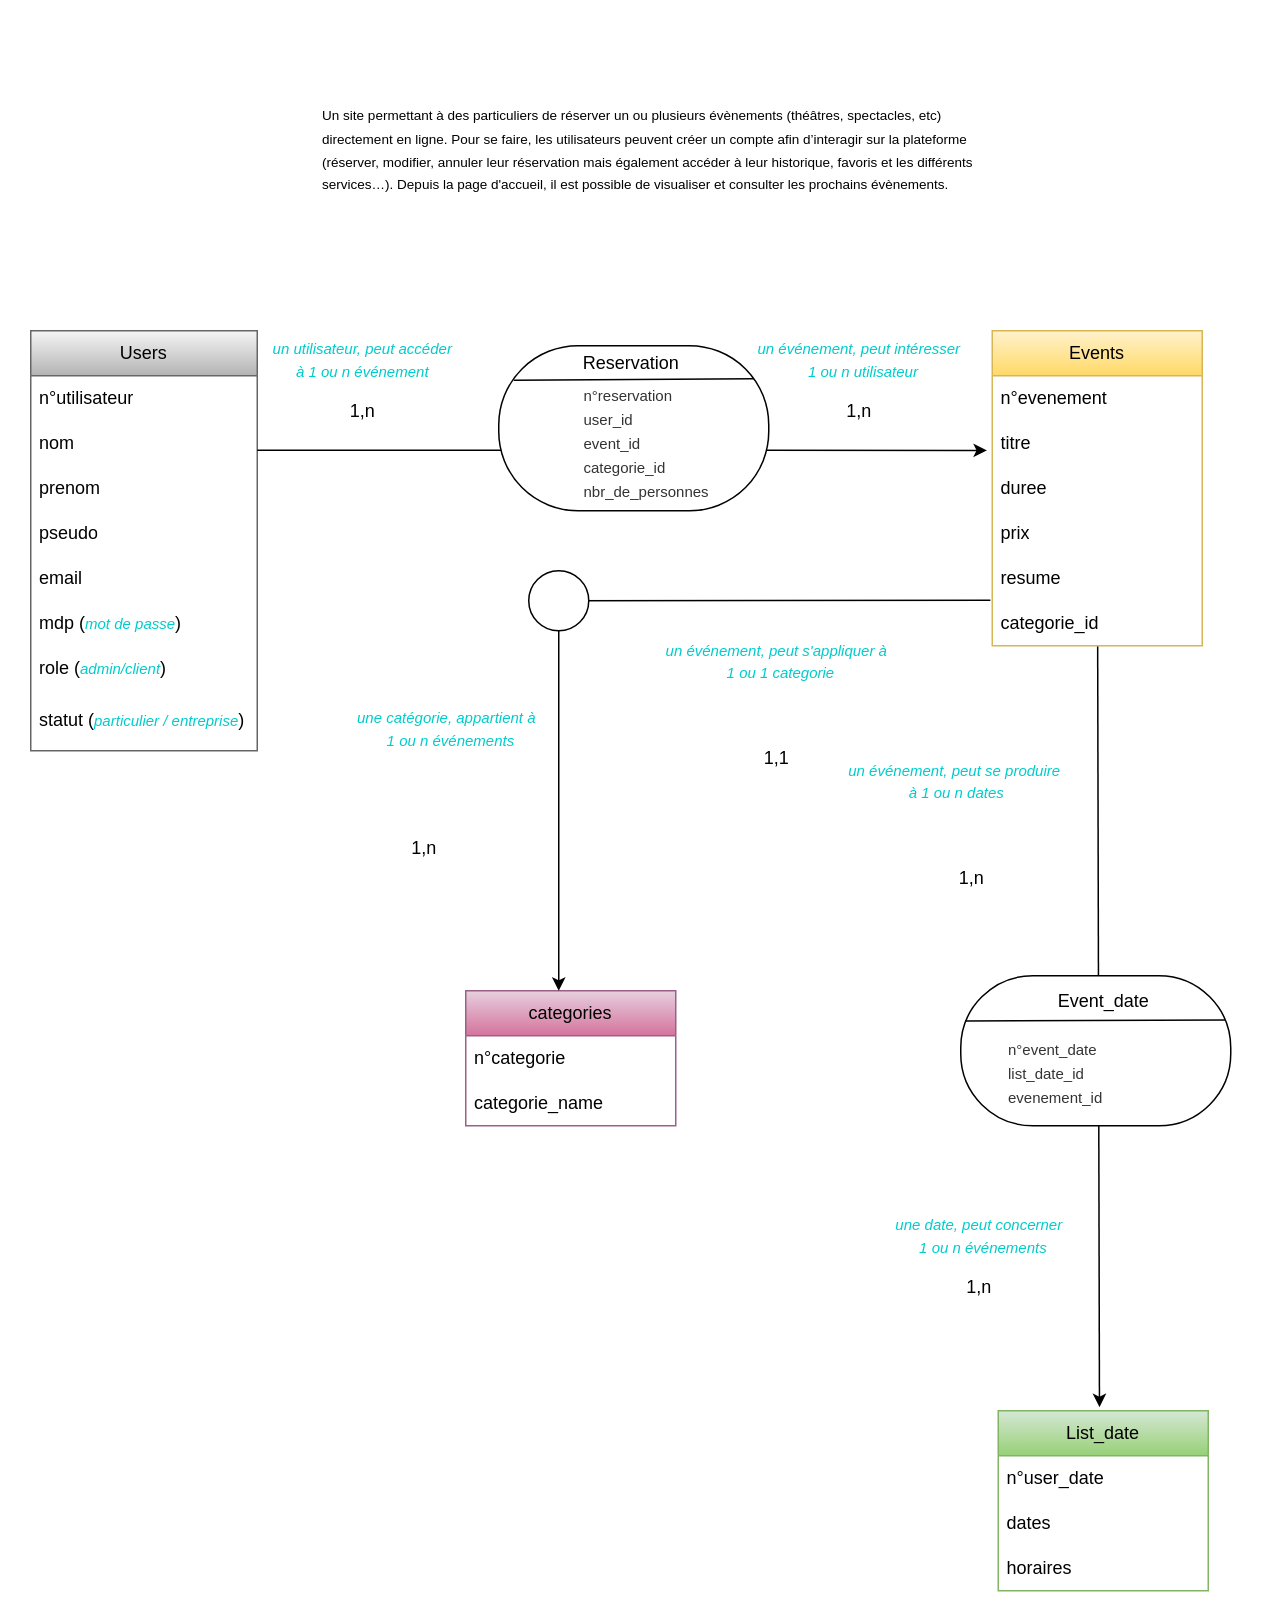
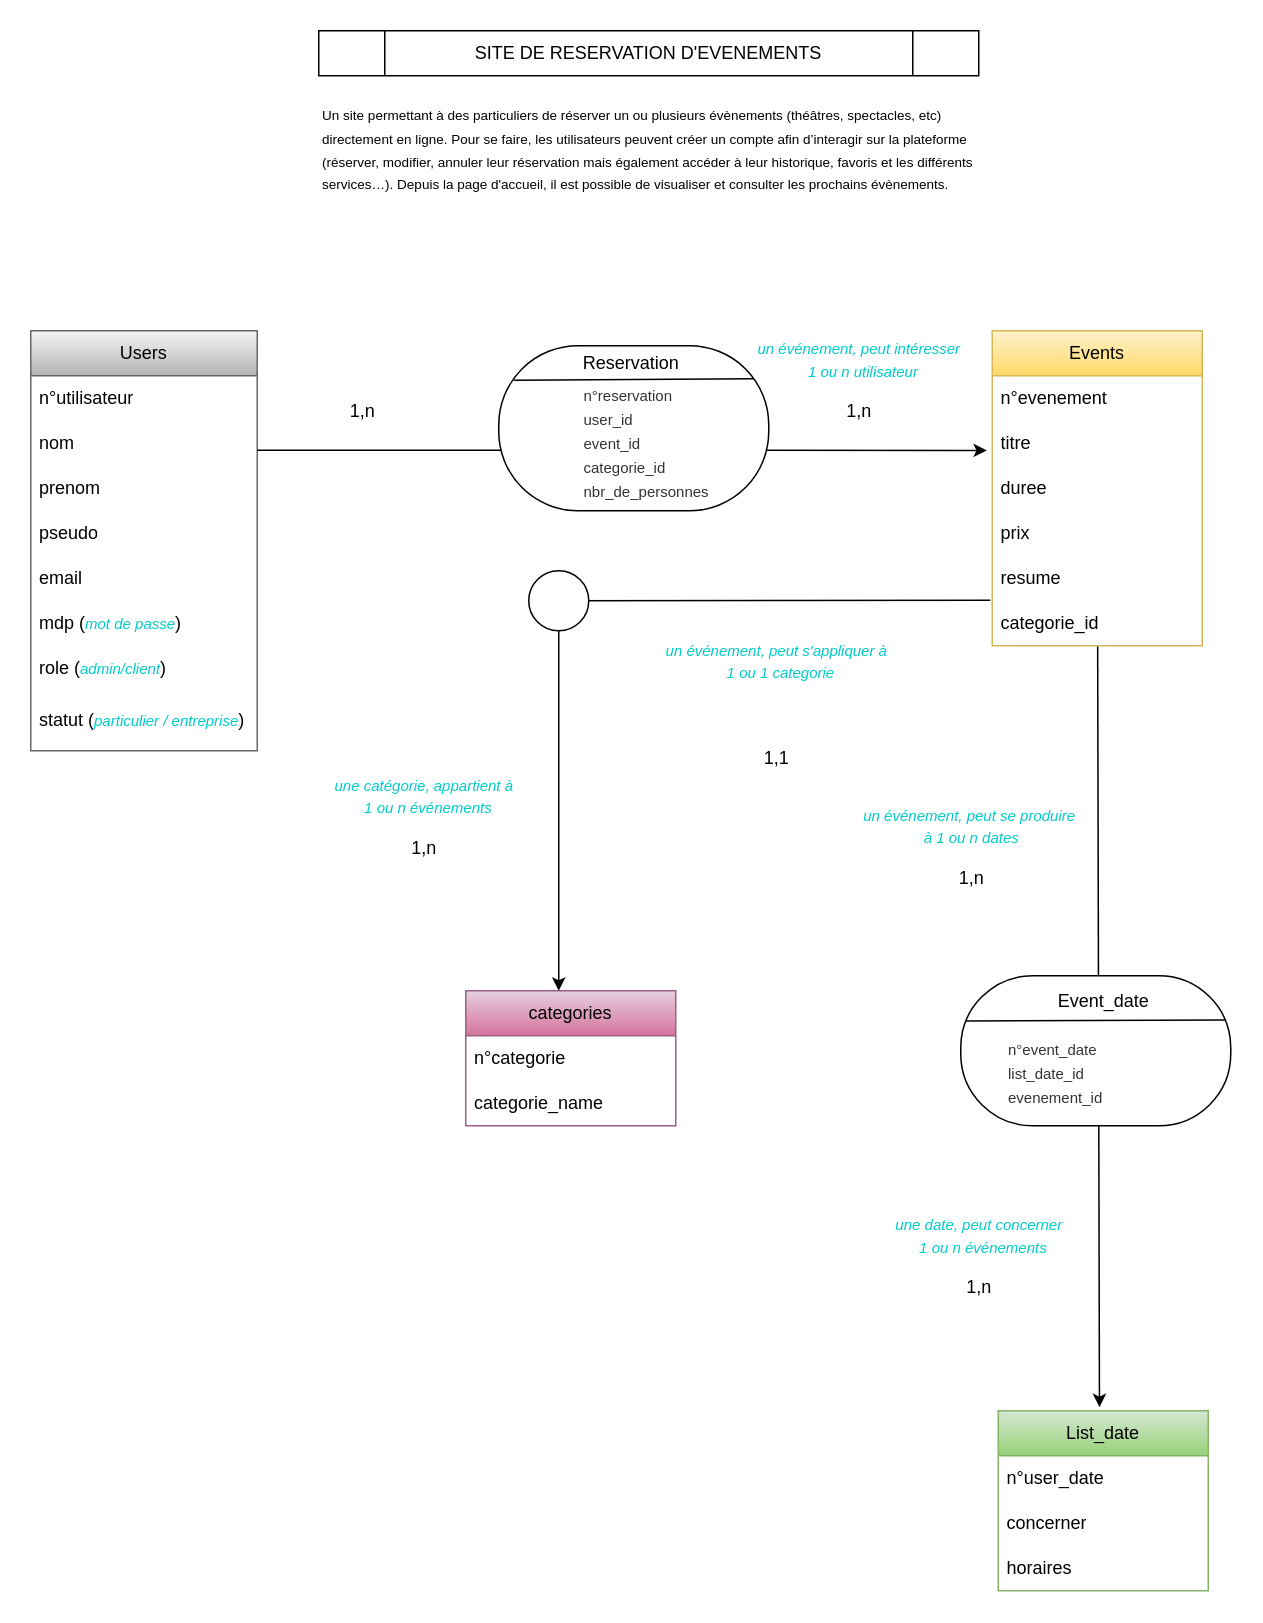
none -> (649, 53)
(362, 359) -> none
(446, 728) -> (424, 796)
(956, 781) -> (971, 826)
(1032, 1523) -> (1053, 1523)
